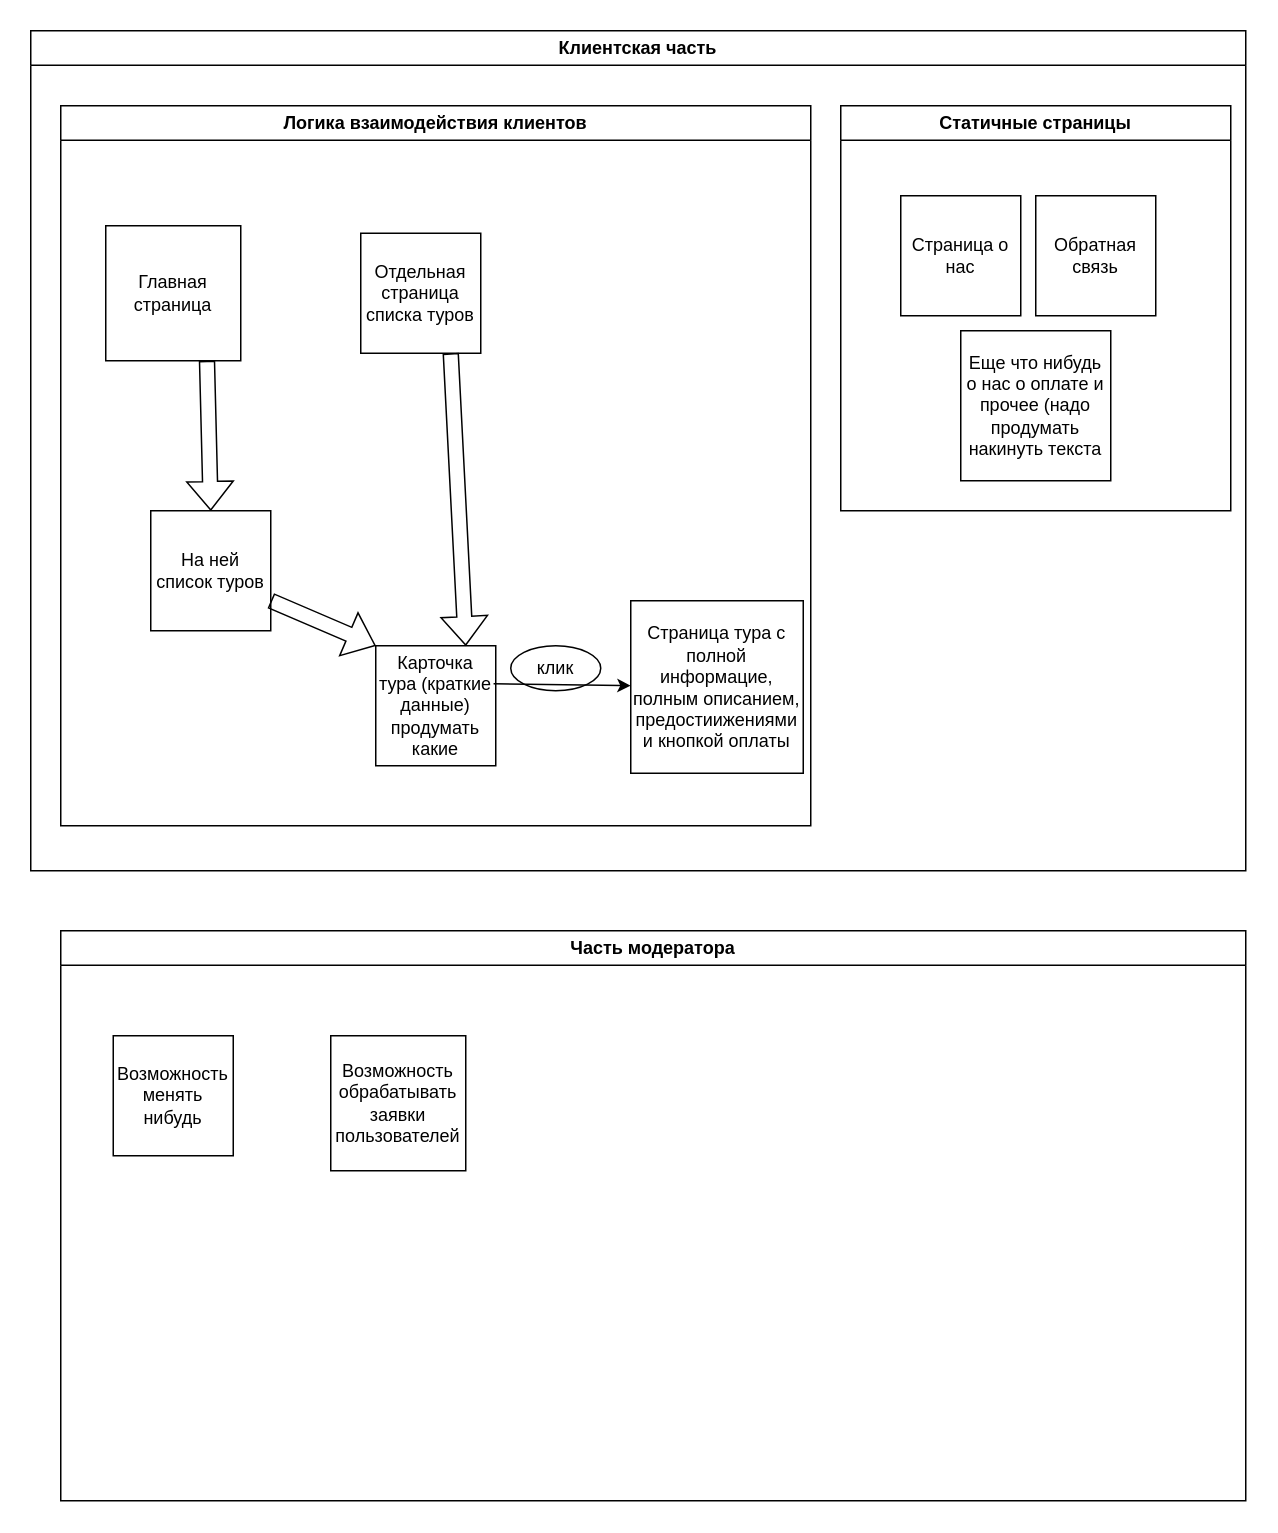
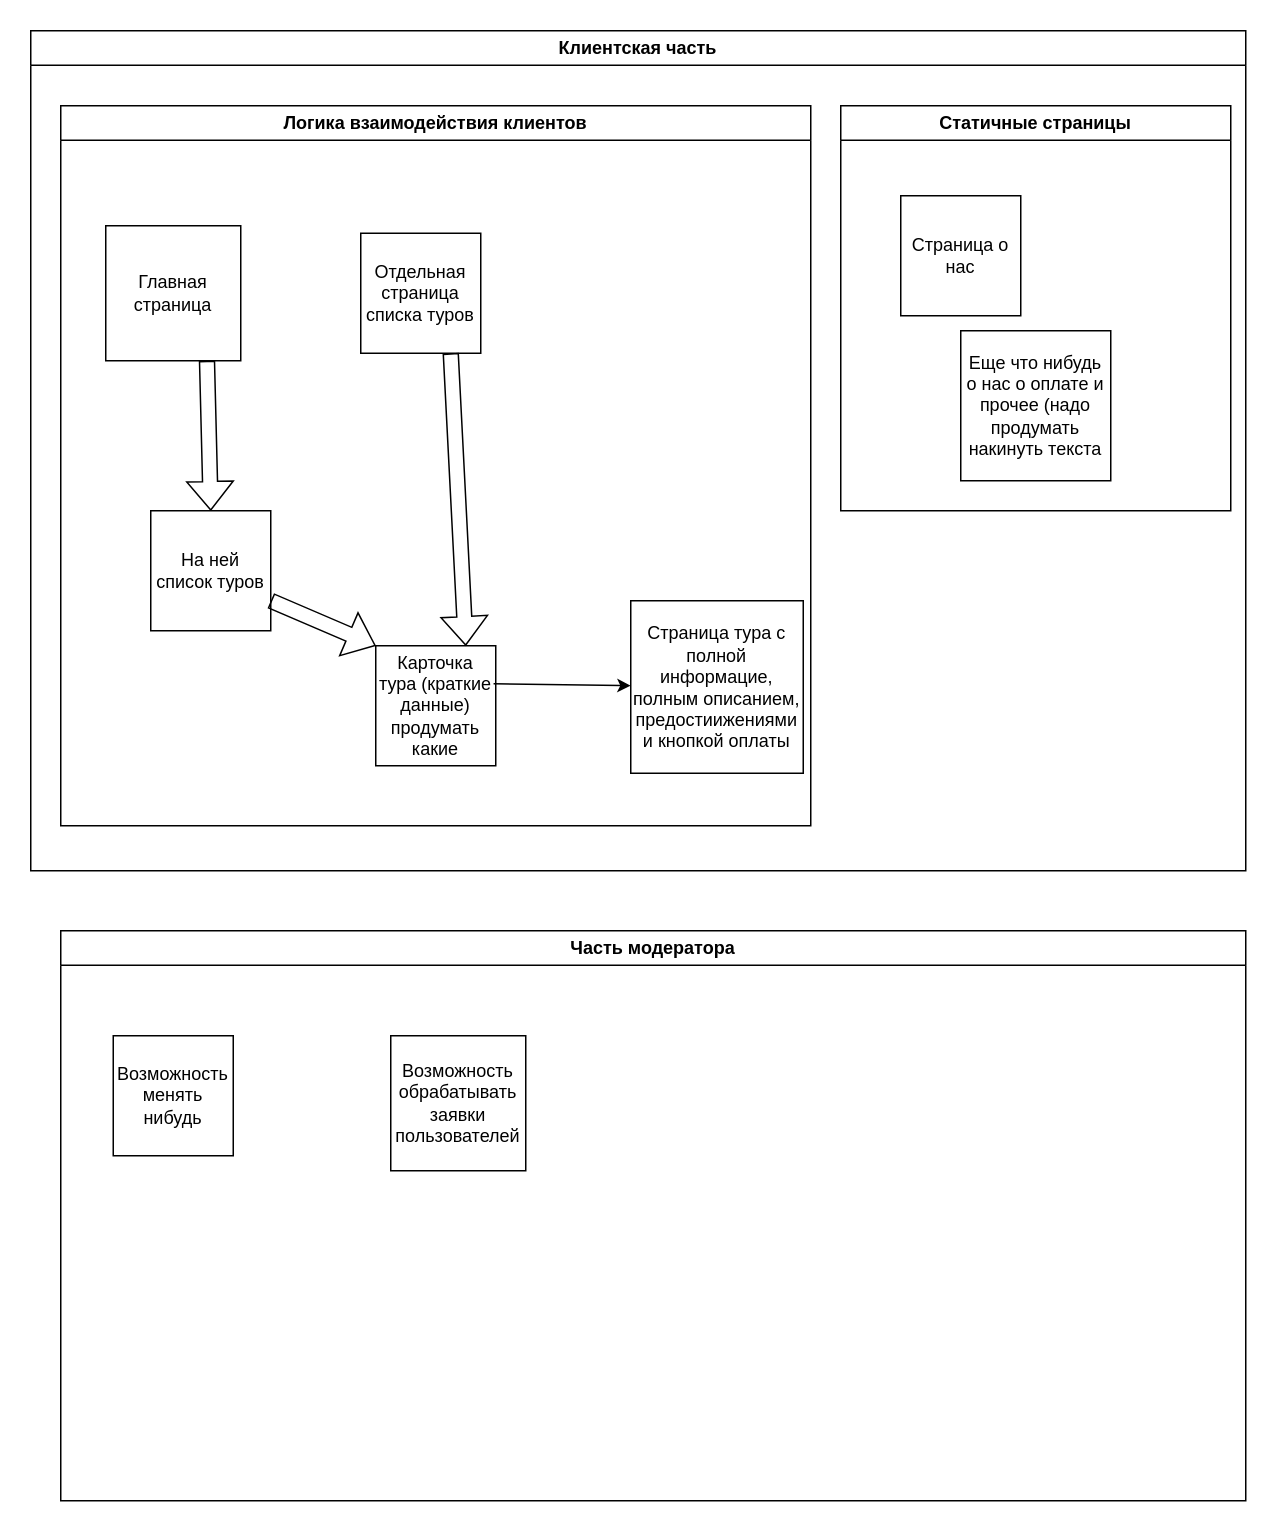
(1096, 256) -> none
(556, 668) -> none
(398, 1103) -> (458, 1103)
